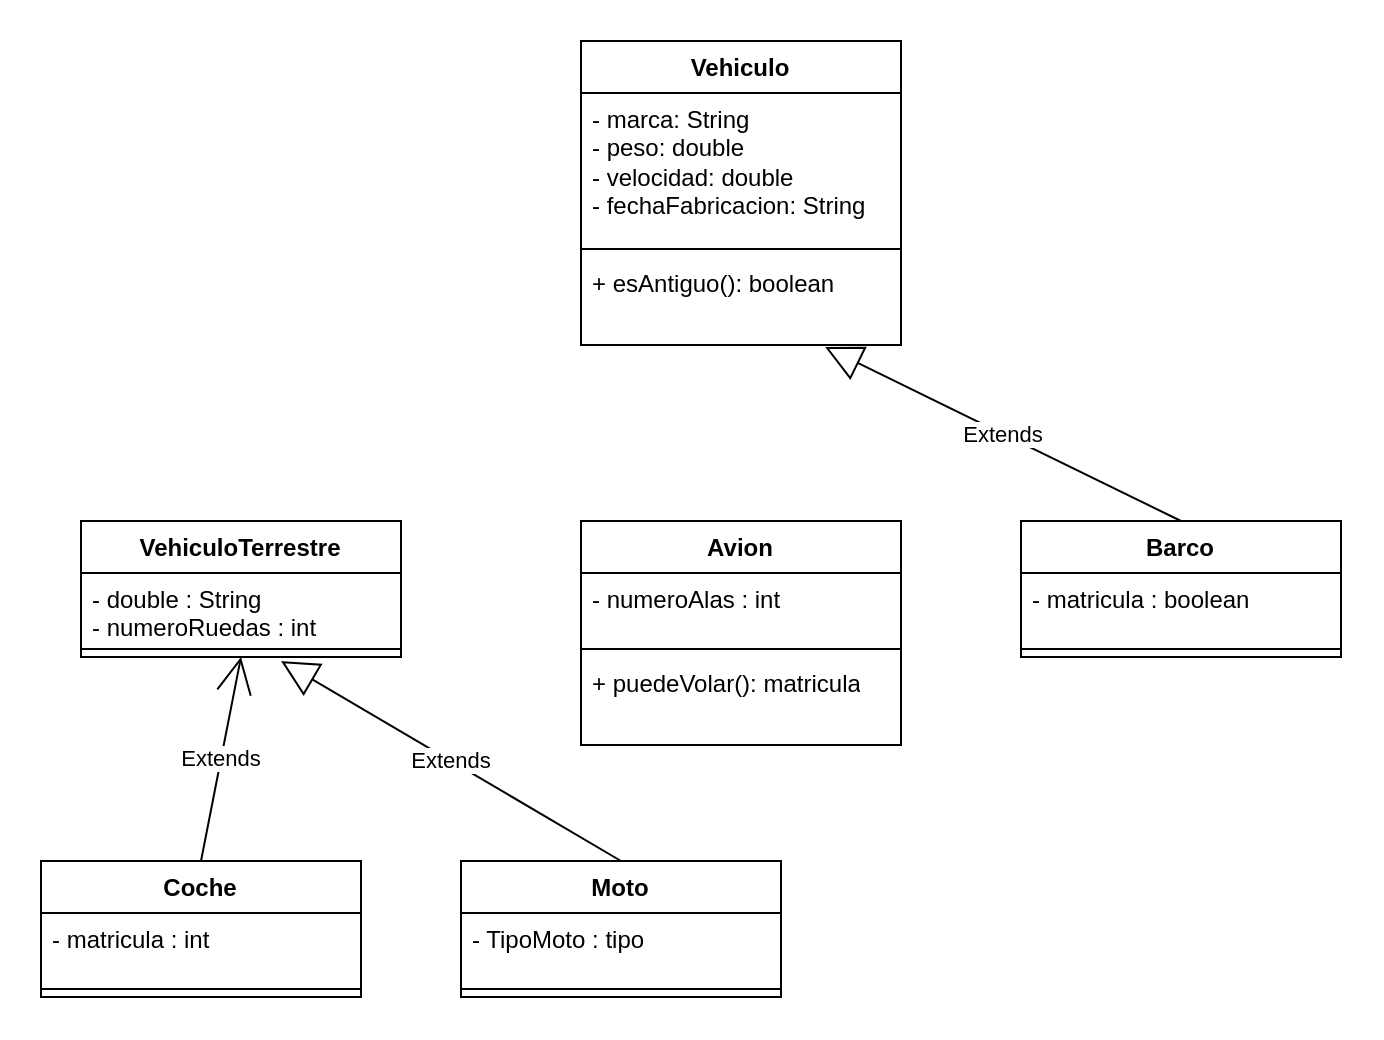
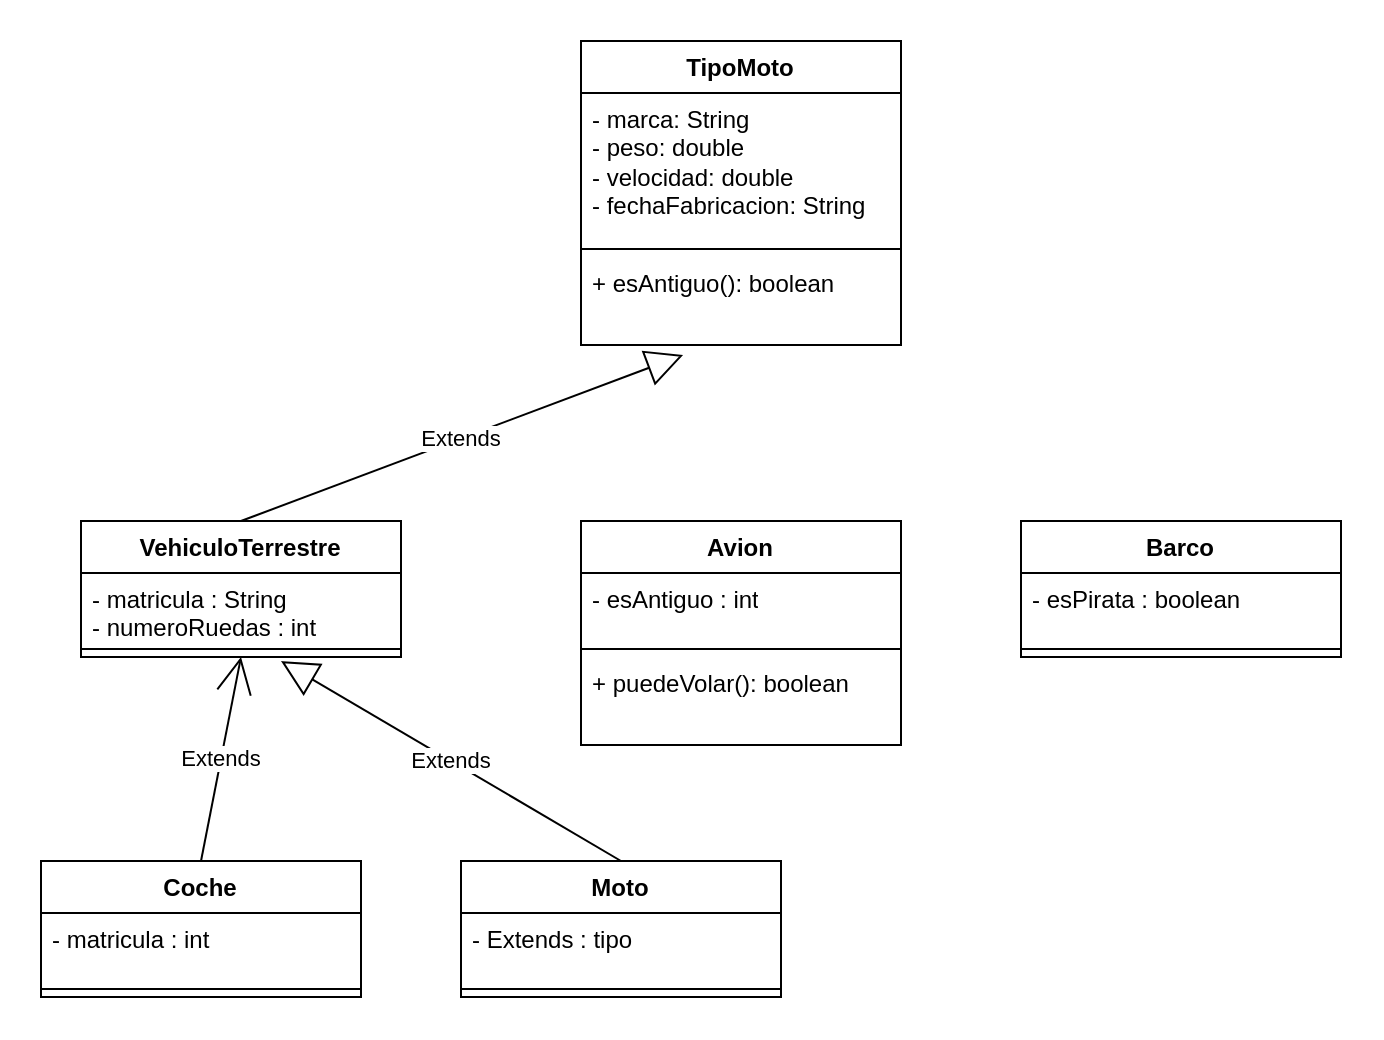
(741, 69) -> (741, 69)
none -> (543, 408)
(1086, 474) -> none
(695, 601) -> (689, 601)
(1152, 601) -> (1149, 601)
(212, 616) -> (212, 616)
(742, 685) -> (732, 685)
(569, 941) -> (565, 941)
